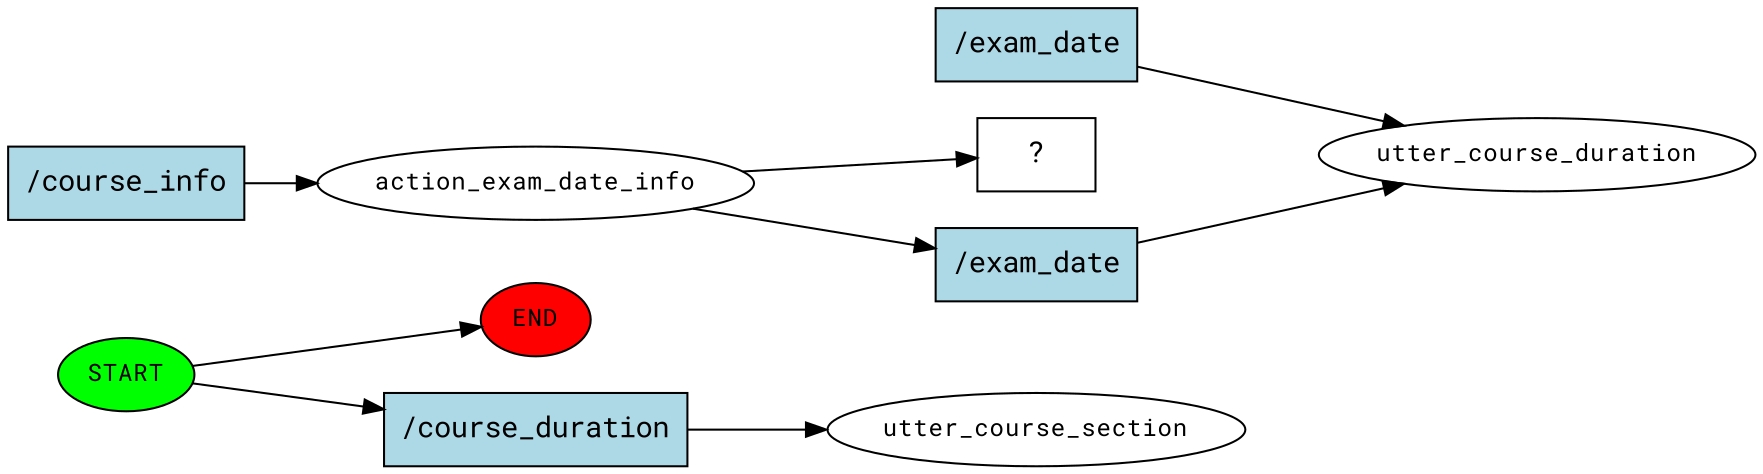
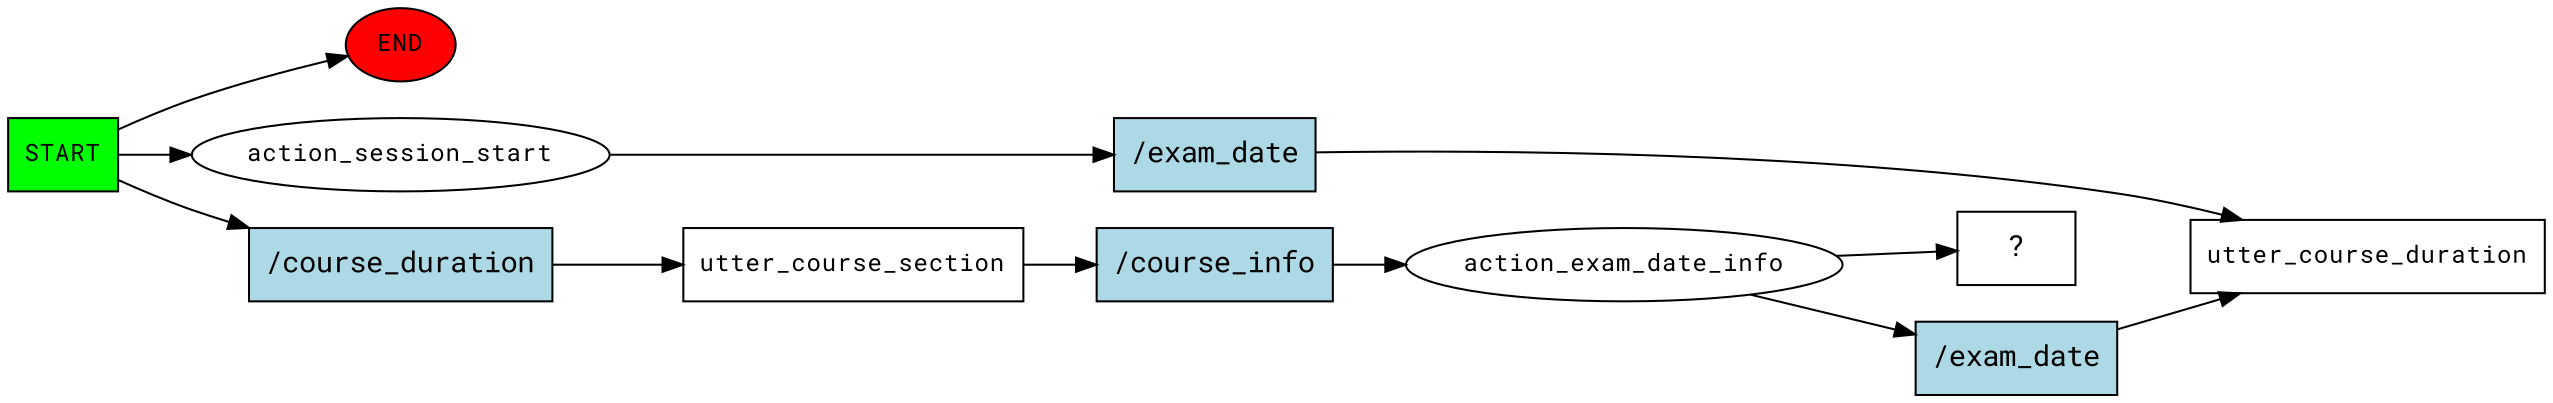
none -> (401, 155)
(1537, 155) -> (2368, 257)
none -> (1050, 265)
(126, 375) -> (63, 155)
(1036, 430) -> (853, 265)
